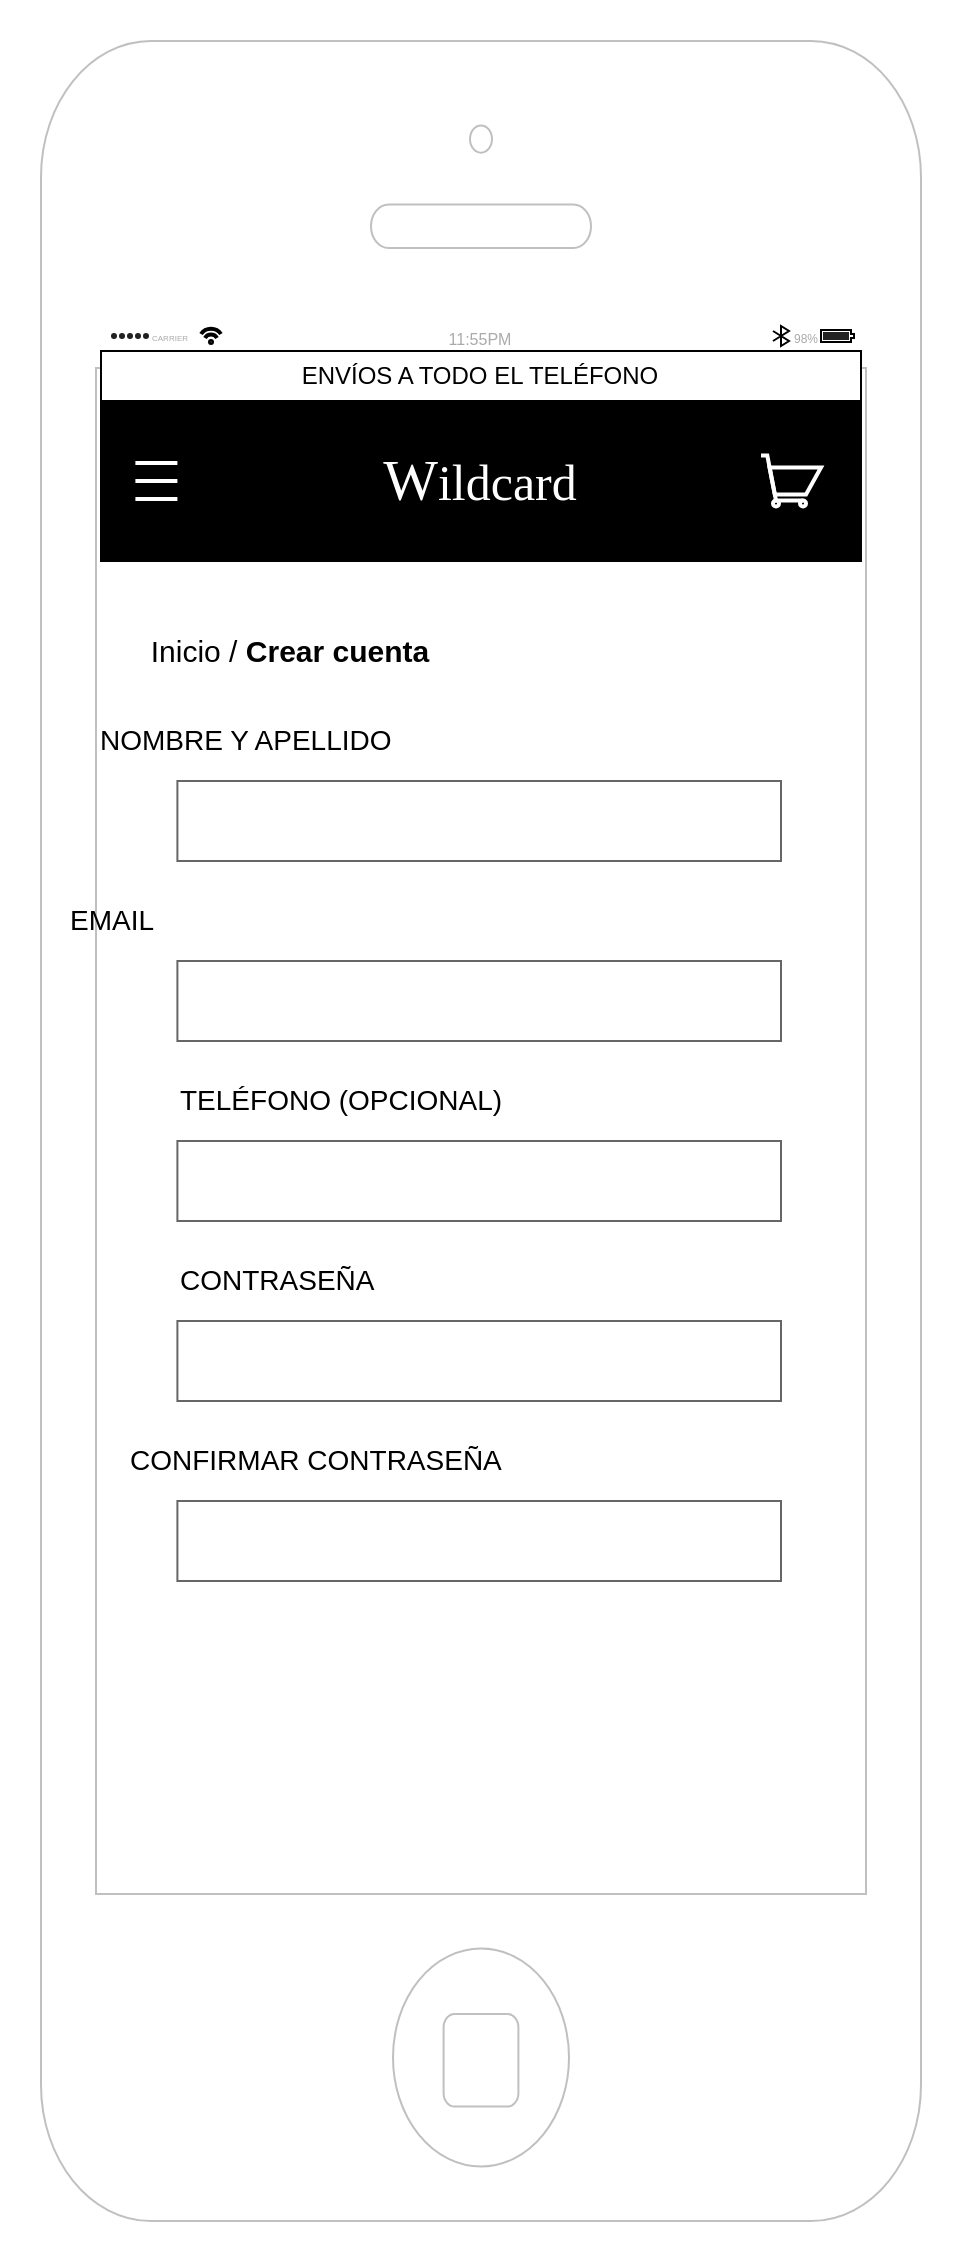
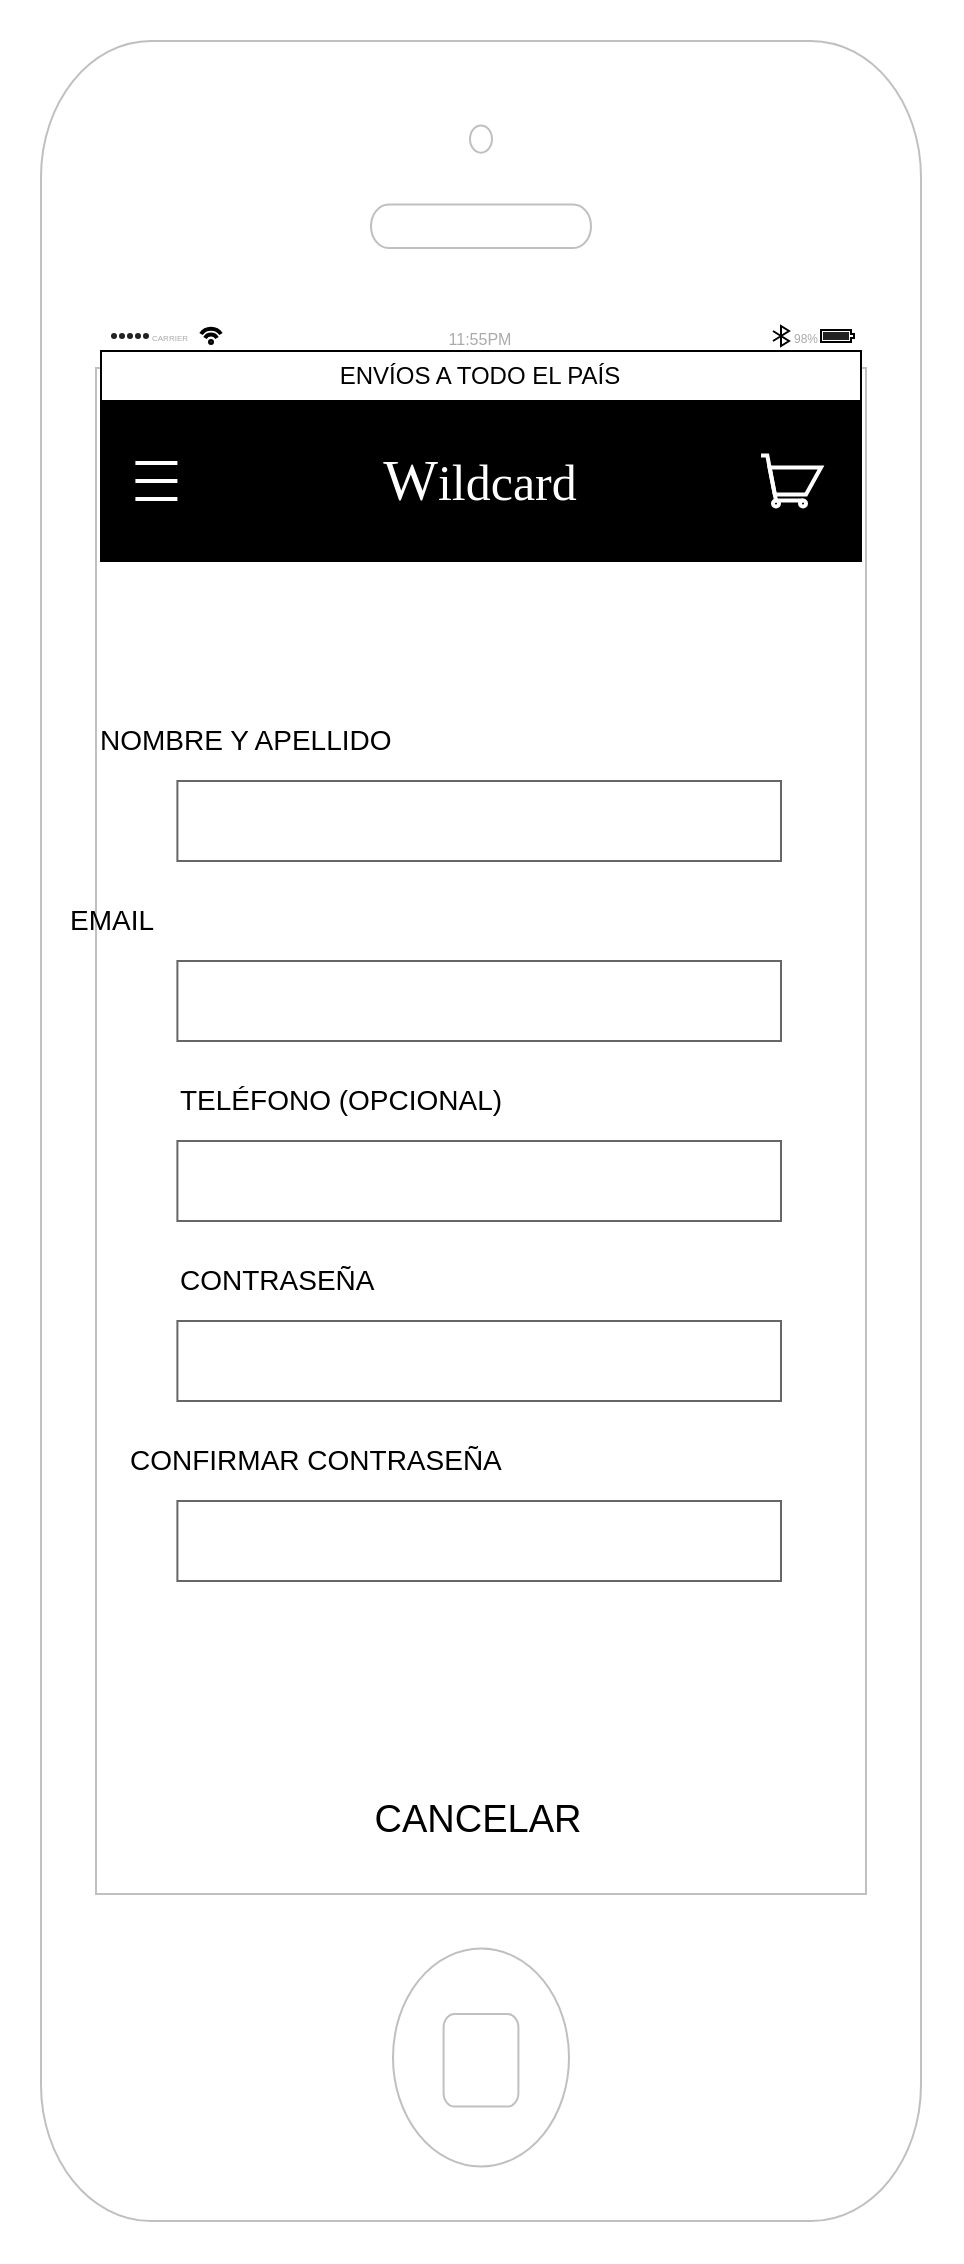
(481, 377) -> (481, 377)
(291, 651) -> none
none -> (479, 1821)
